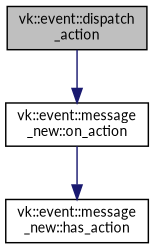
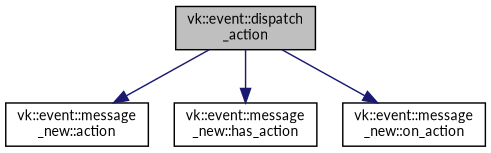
none -> (77, 125)
(77, 165) -> (246, 69)
